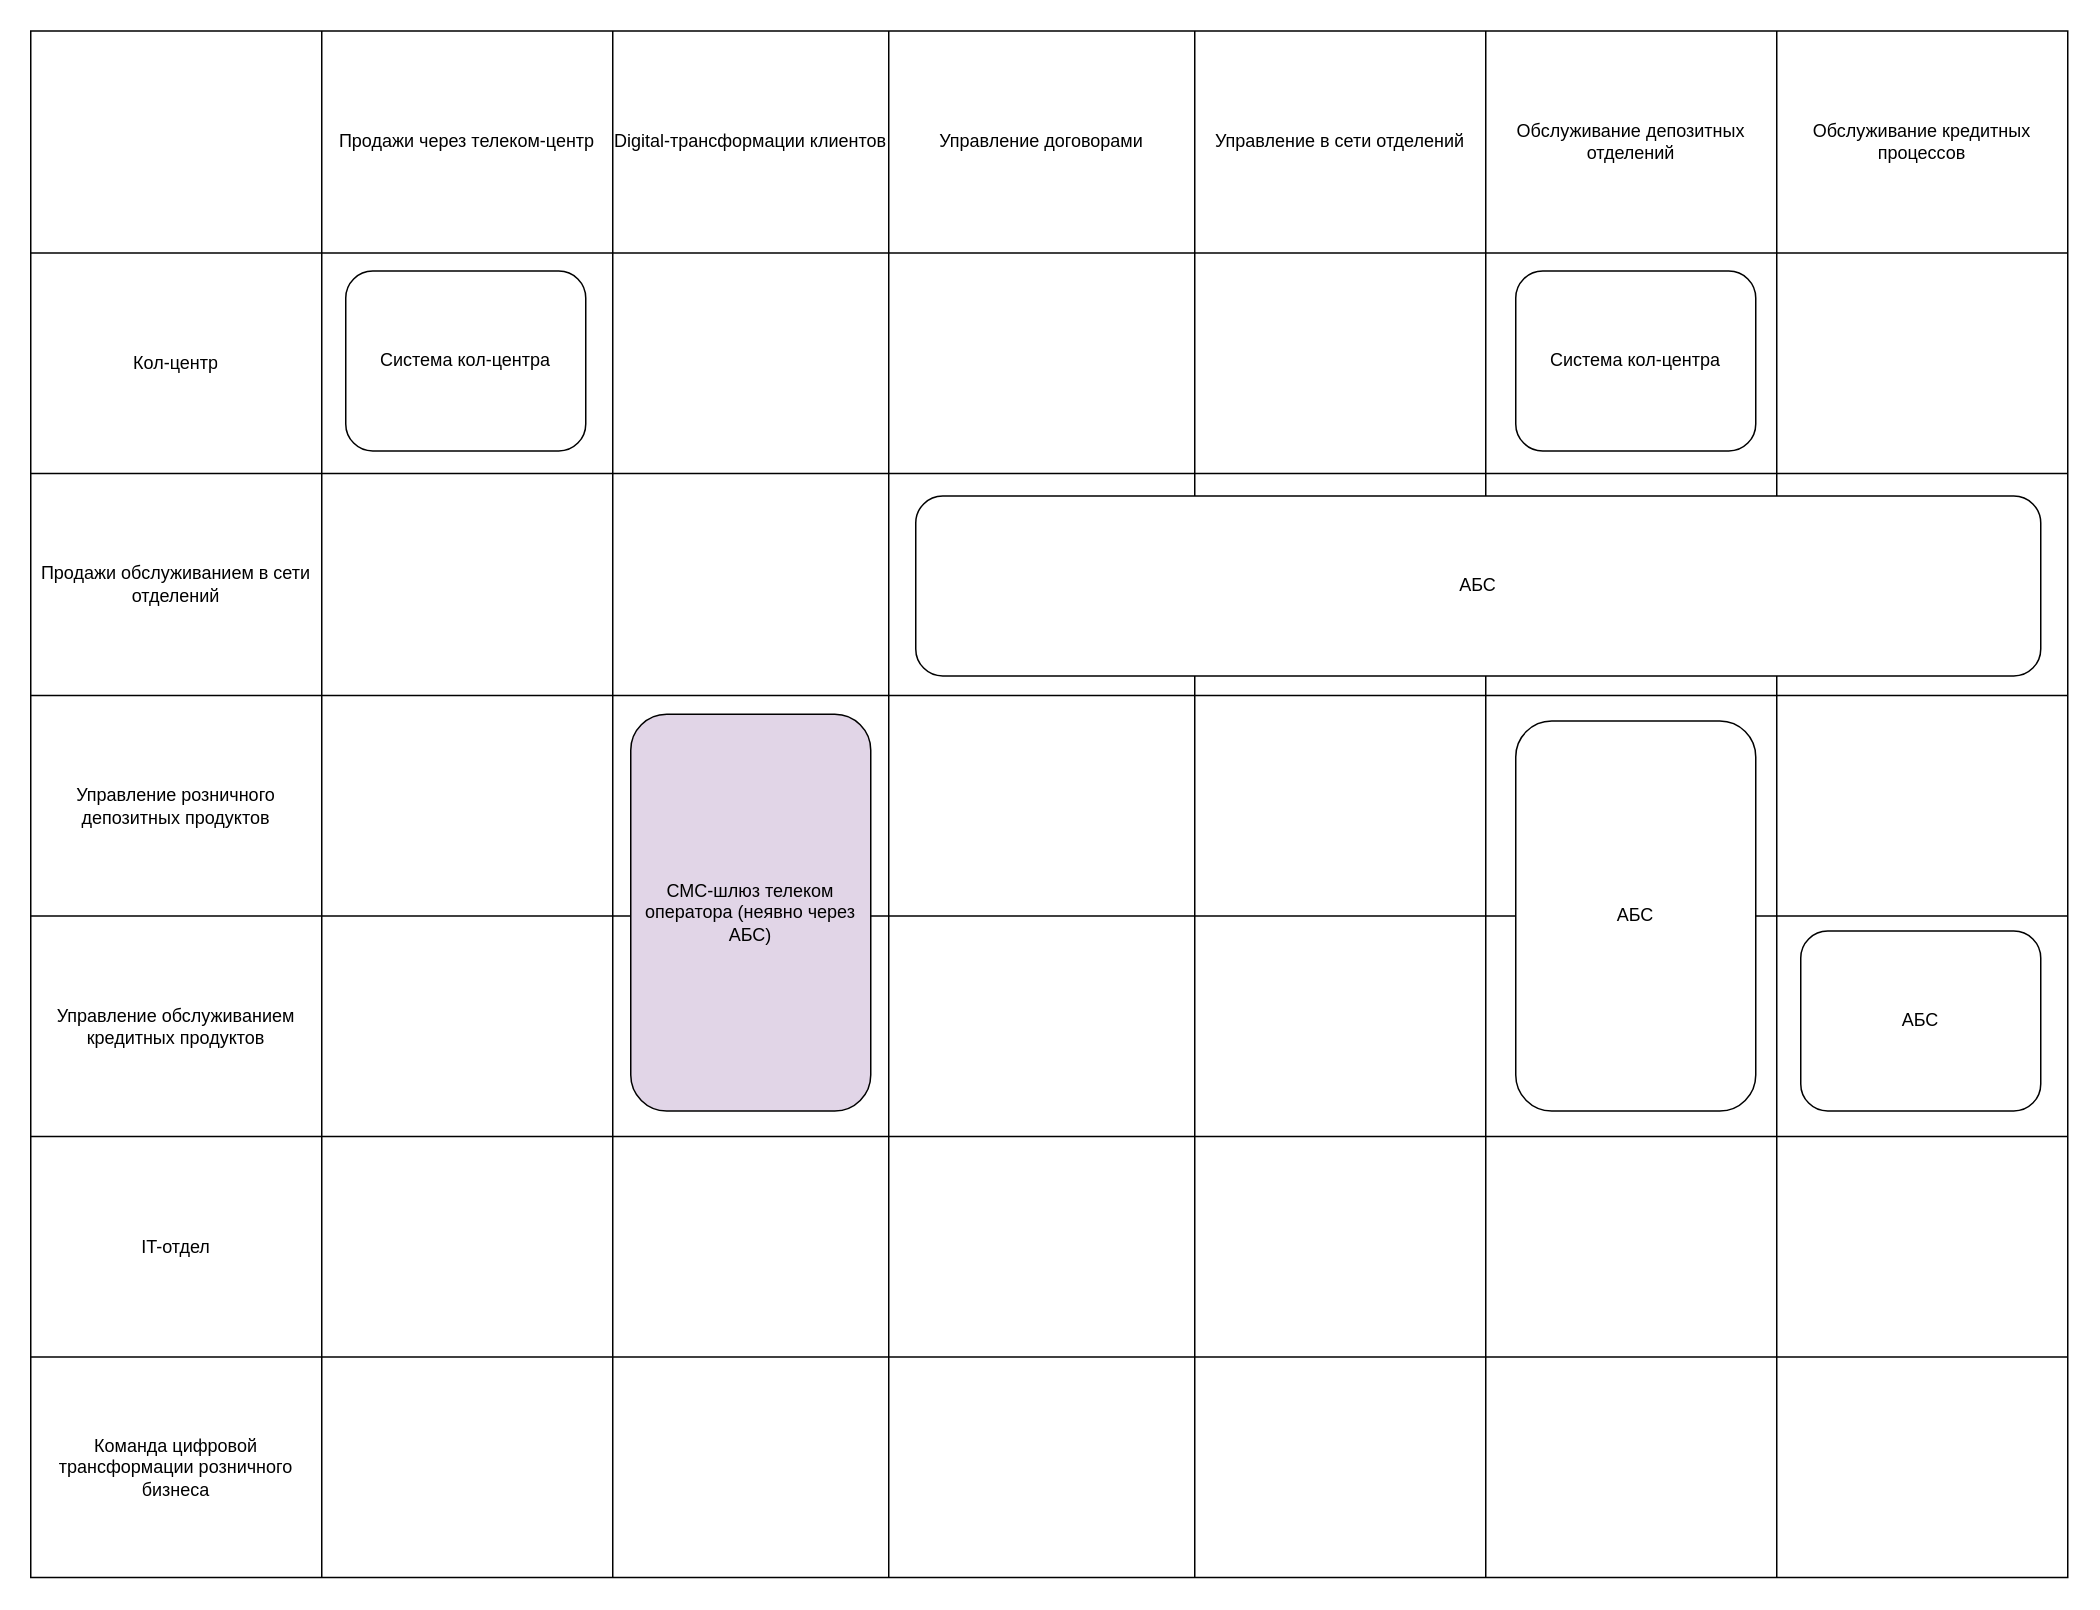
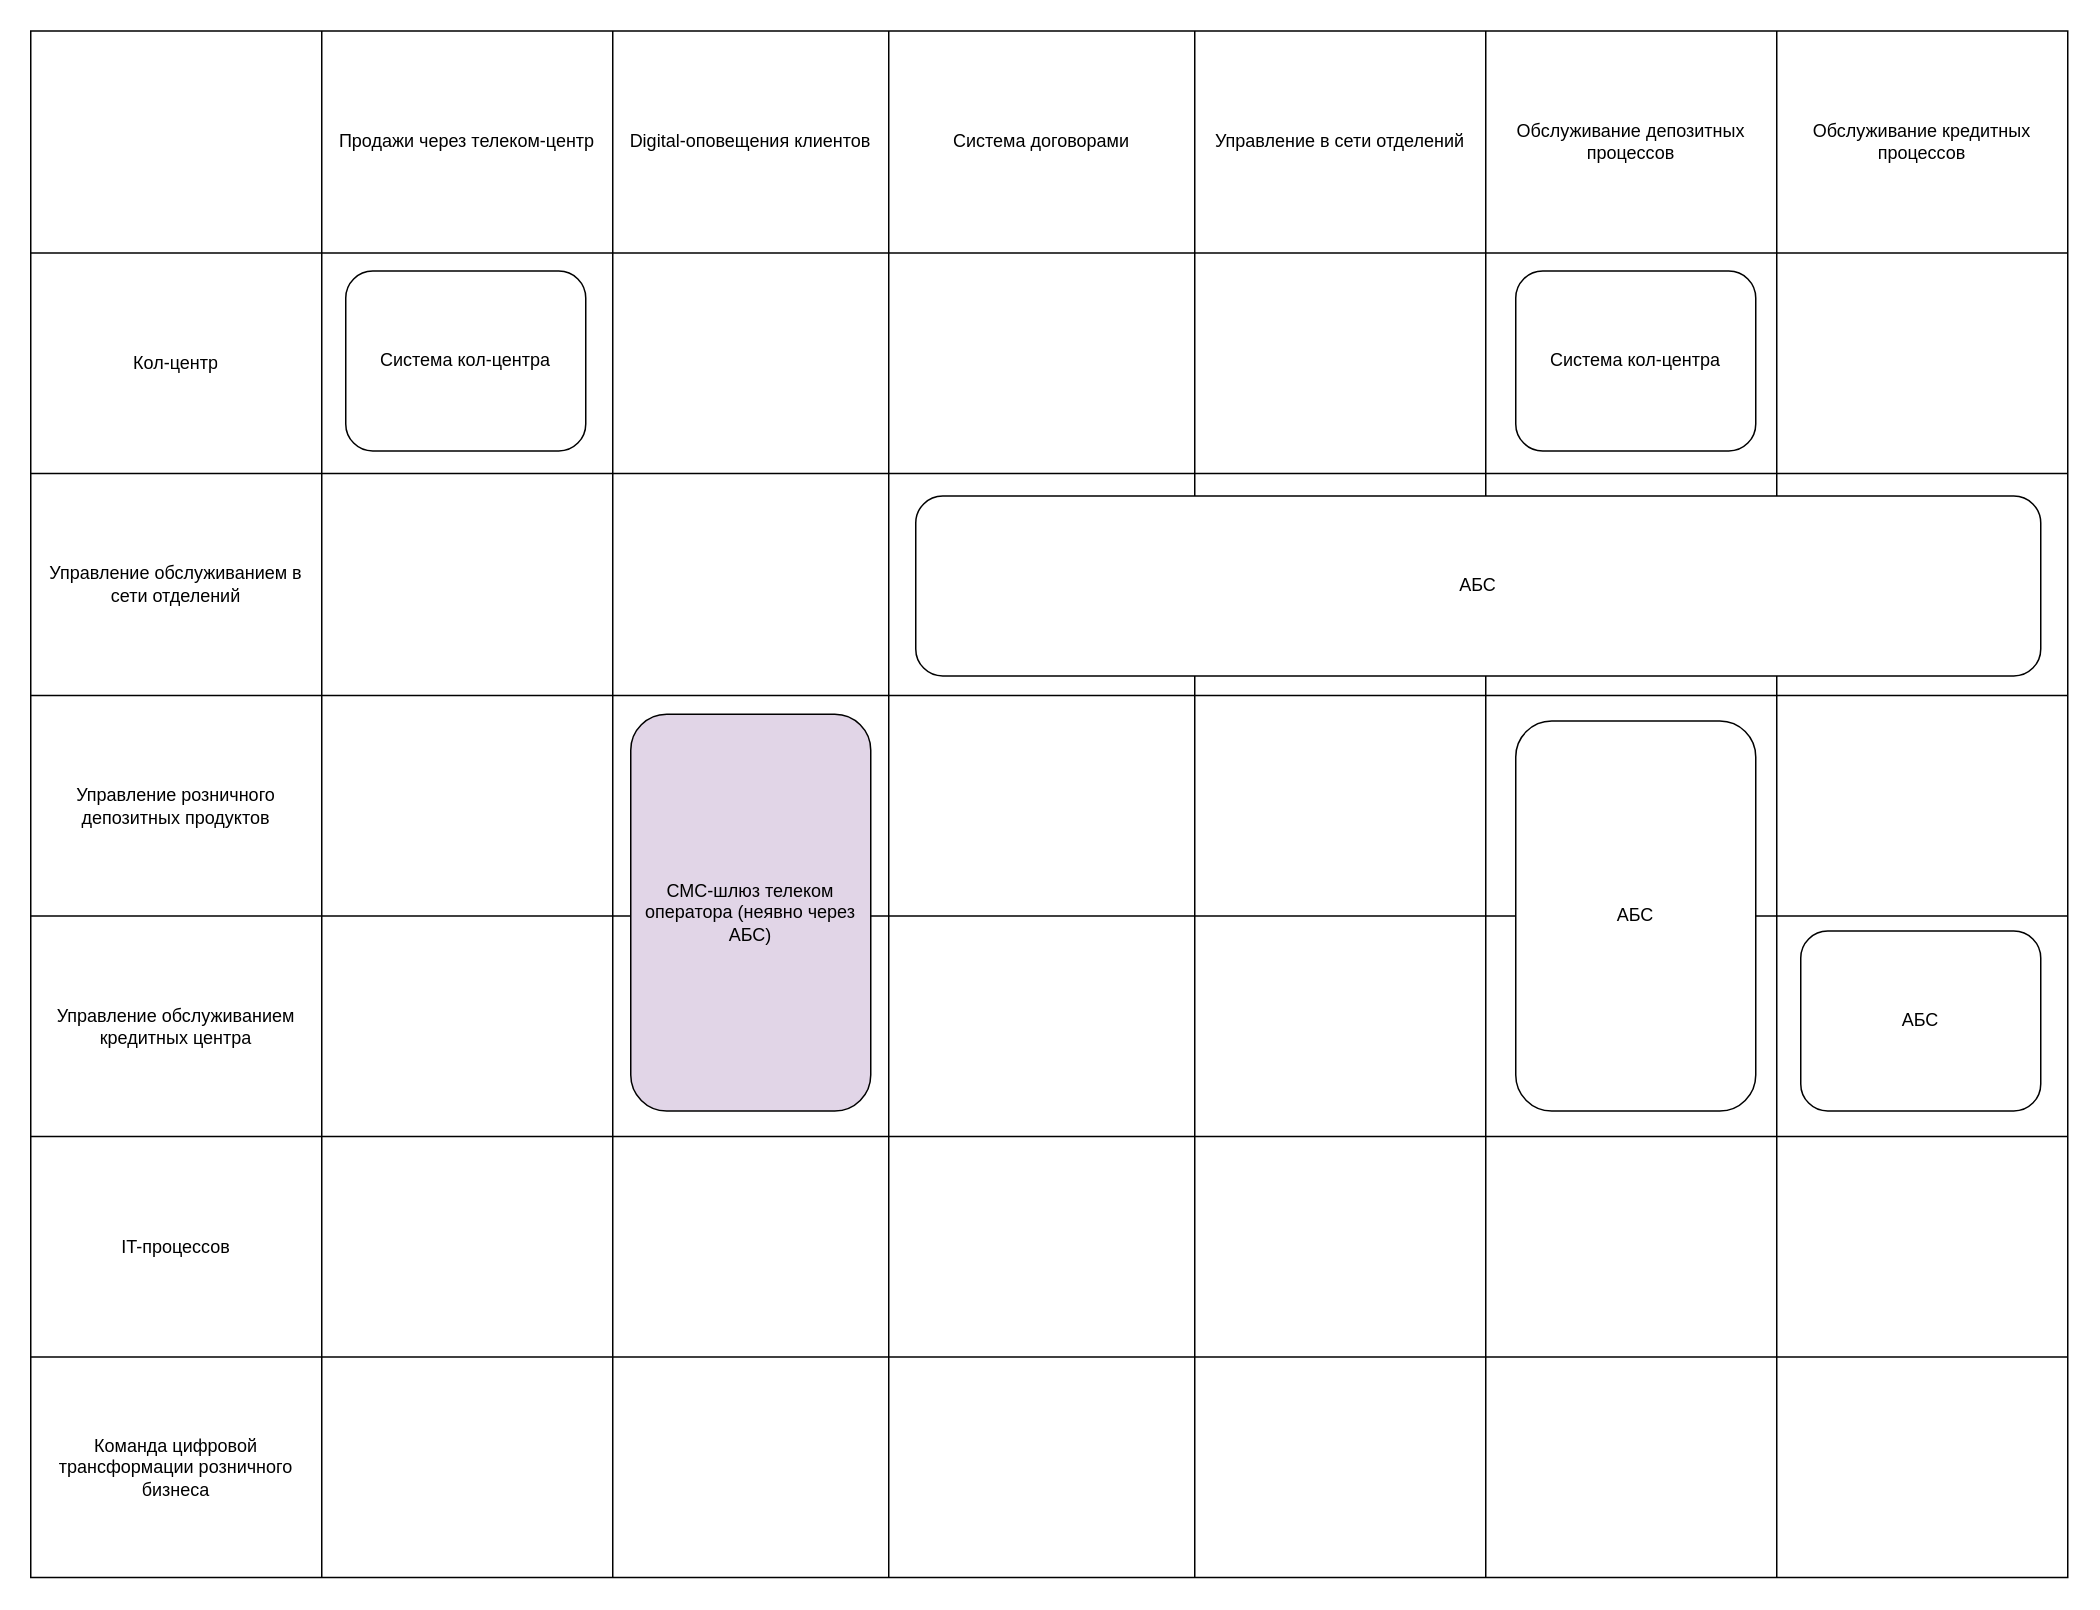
(751, 142) -> (751, 142)
(1042, 142) -> (1042, 142)
(1631, 142) -> (1631, 142)
(176, 584) -> (176, 584)
(176, 1027) -> (176, 1027)
(176, 1247) -> (176, 1247)
